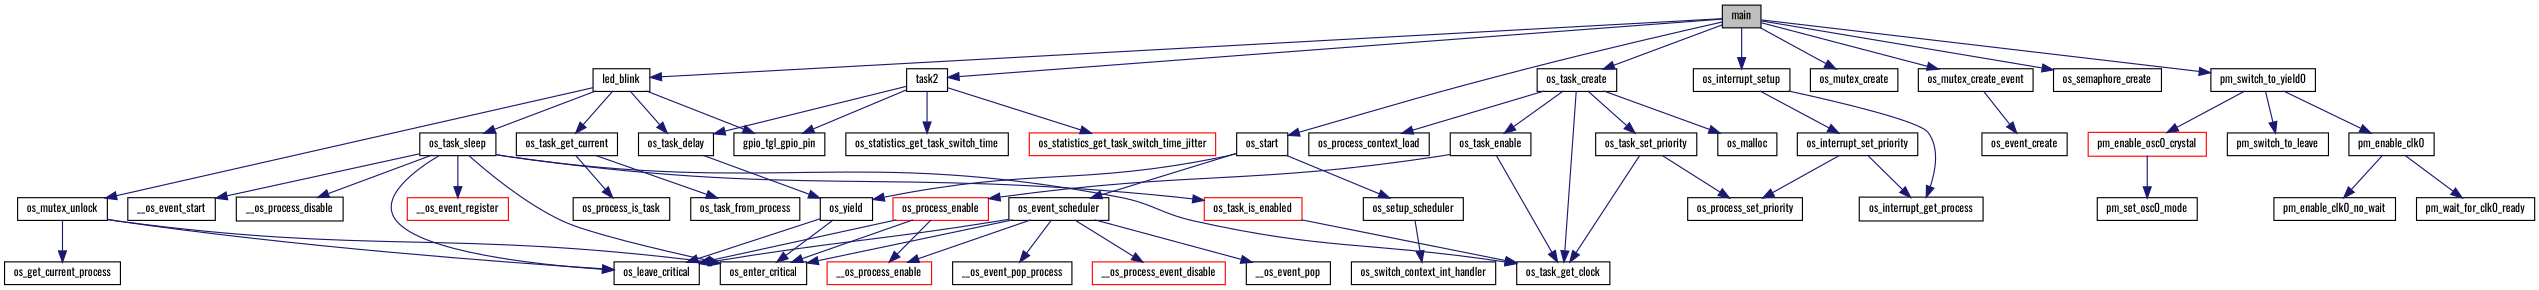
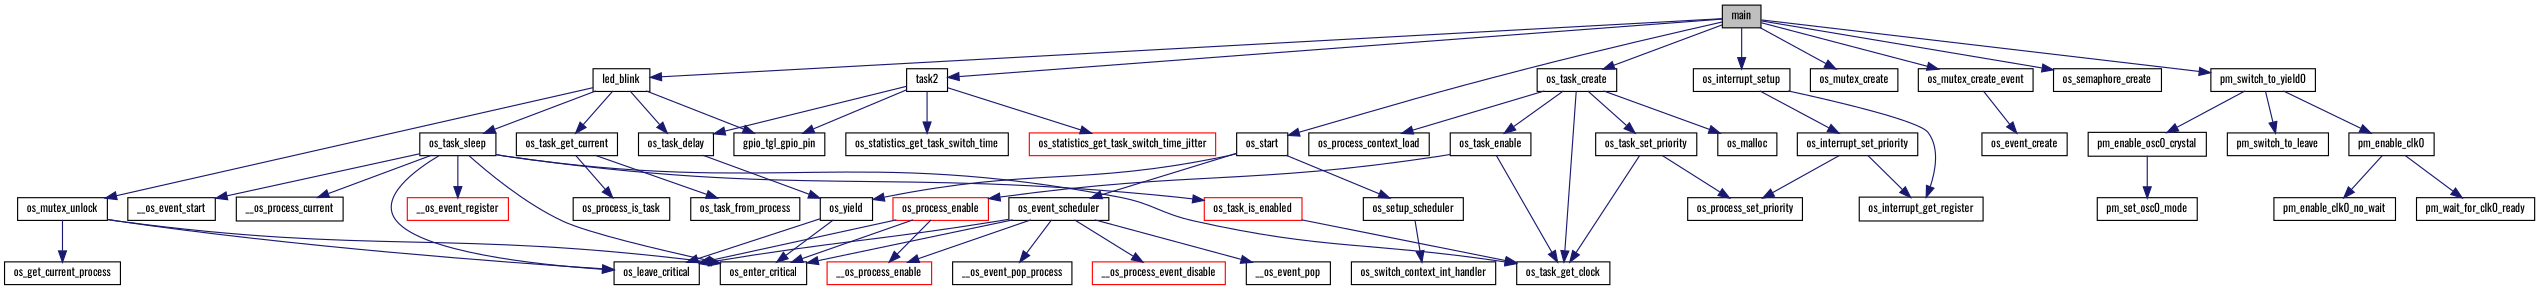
(2147, 144) -> (2147, 144)
(290, 209) -> (290, 209)
(1921, 209) -> (1921, 209)
